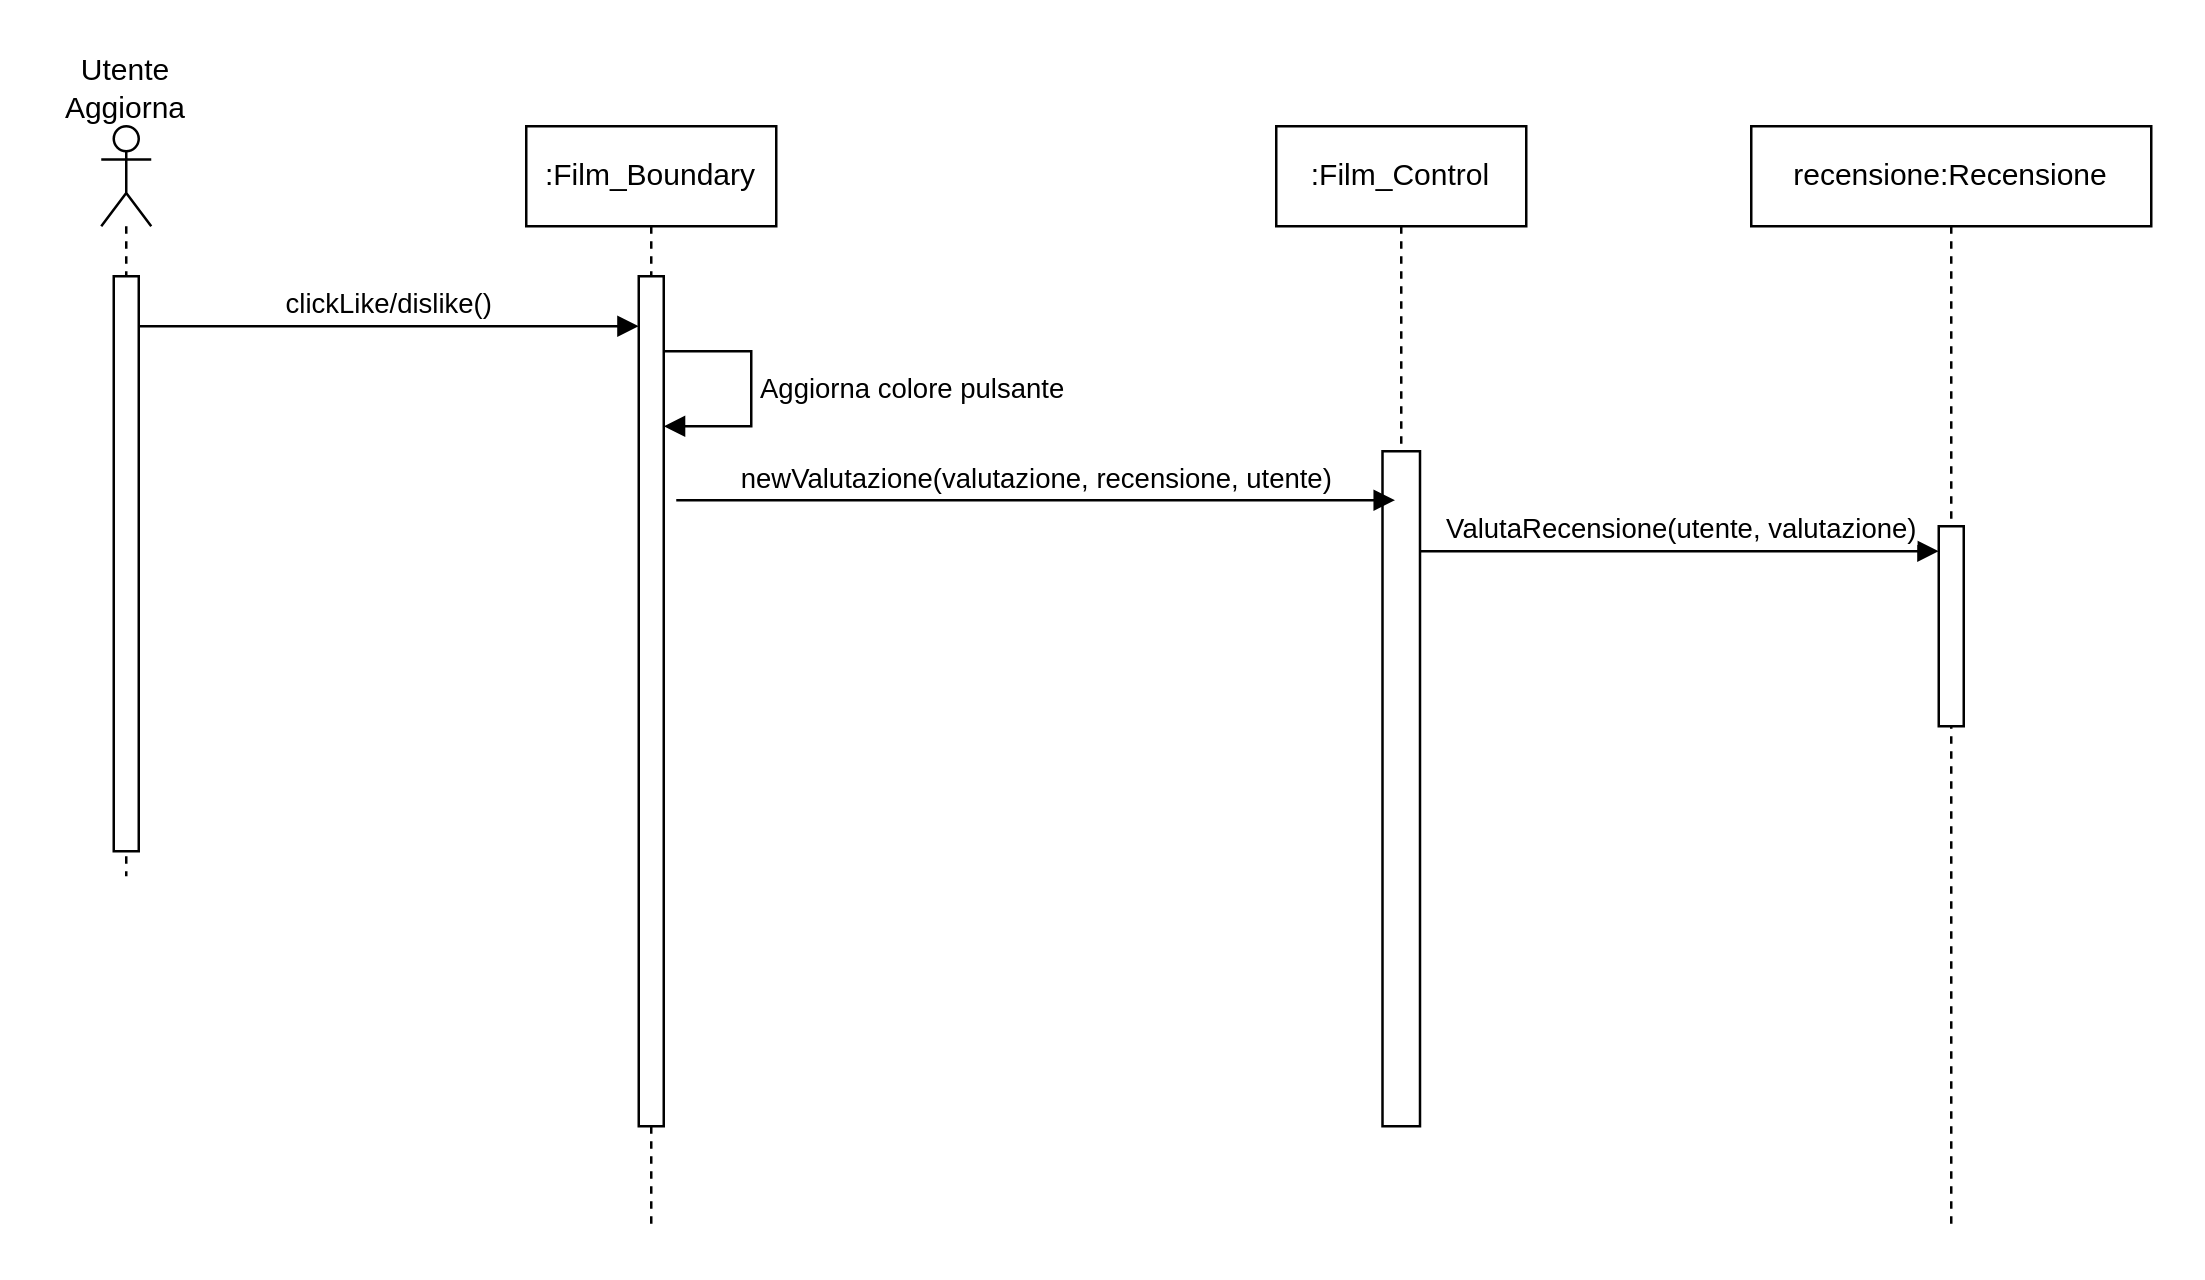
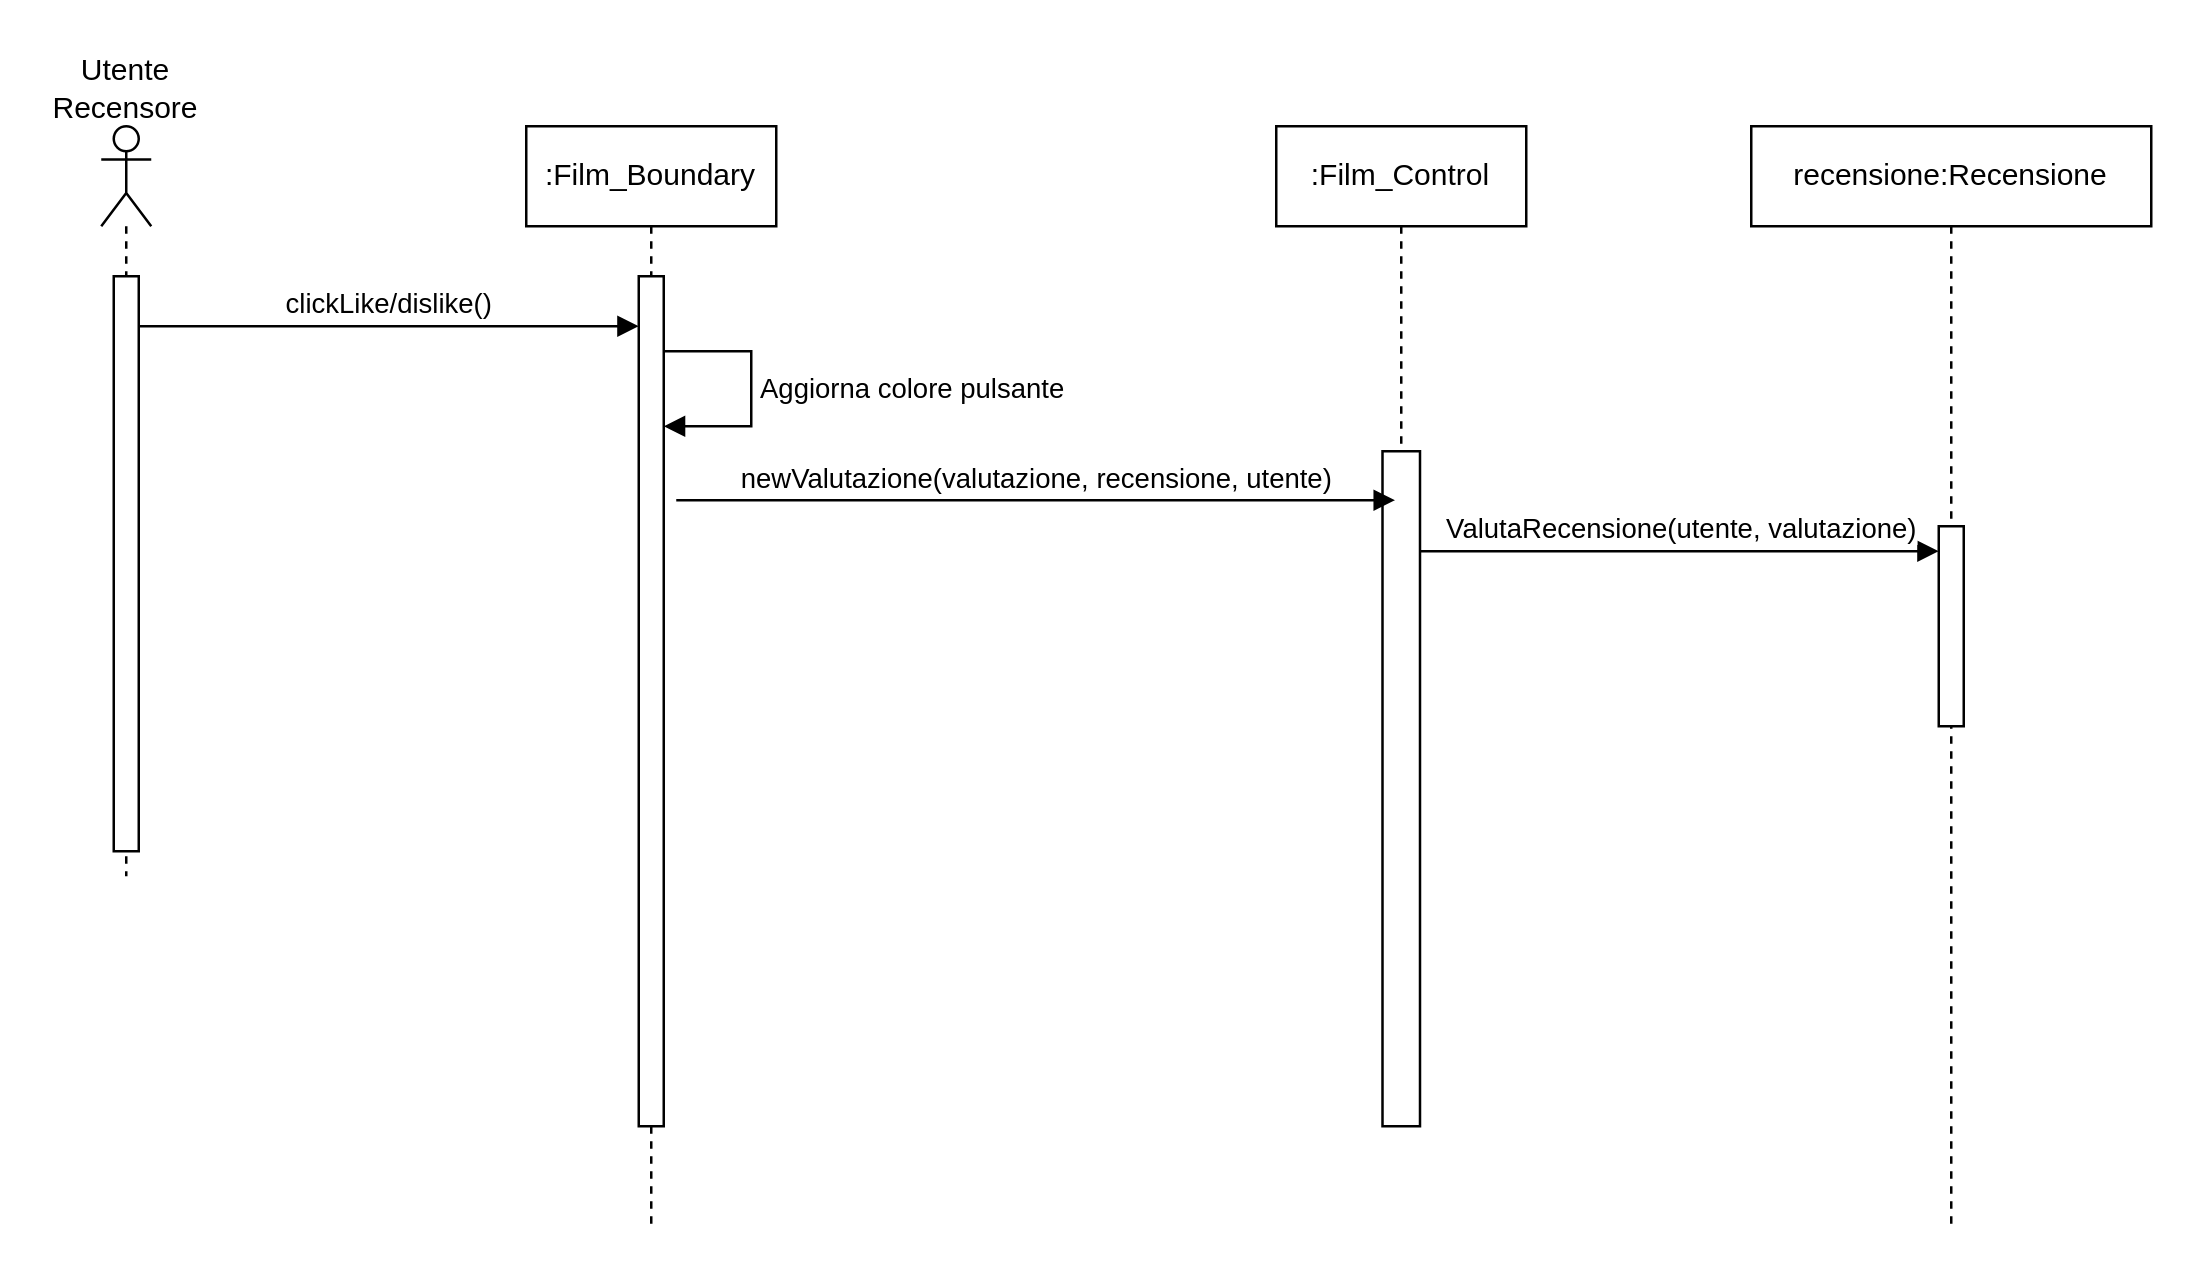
(126, 89) -> (126, 89)
